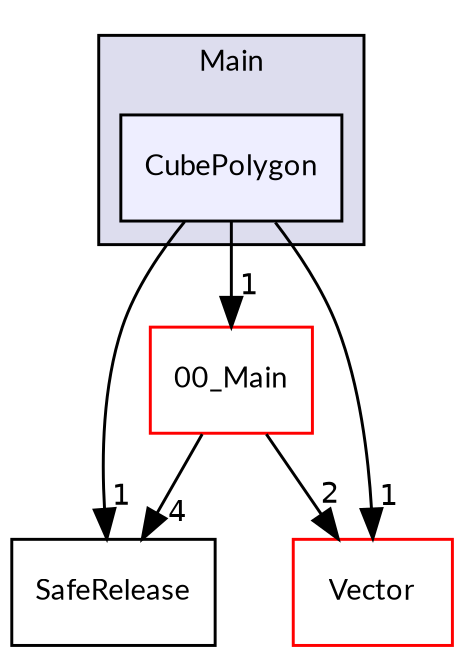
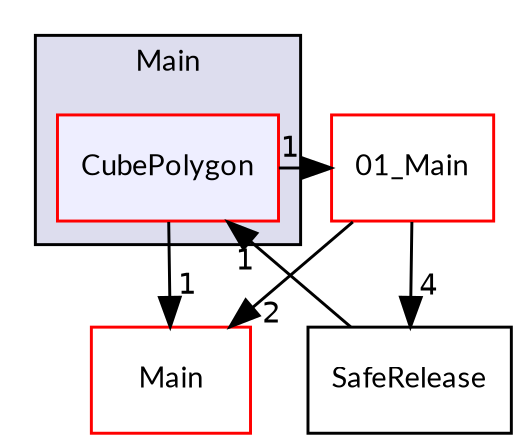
(231, 168) -> (168, 168)
(114, 356) -> (306, 288)
(231, 380) -> (413, 168)
(373, 592) -> (171, 380)
